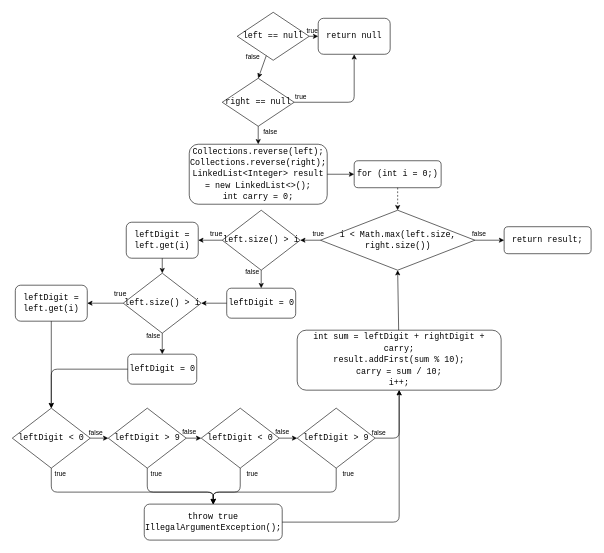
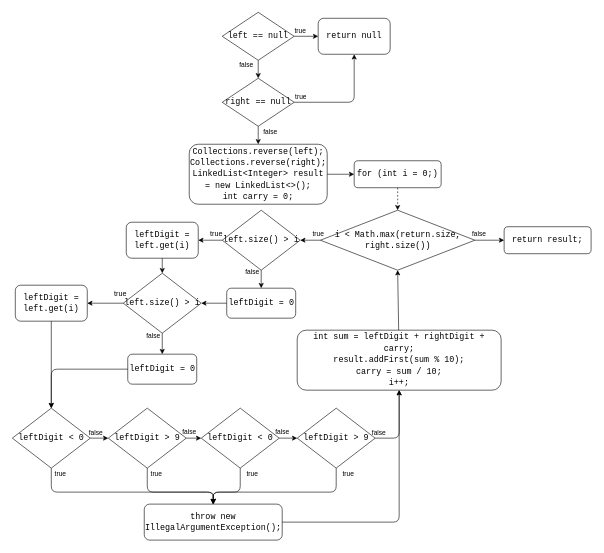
(273, 36) -> (258, 36)
(398, 240) -> (398, 240)
(213, 522) -> (213, 522)
